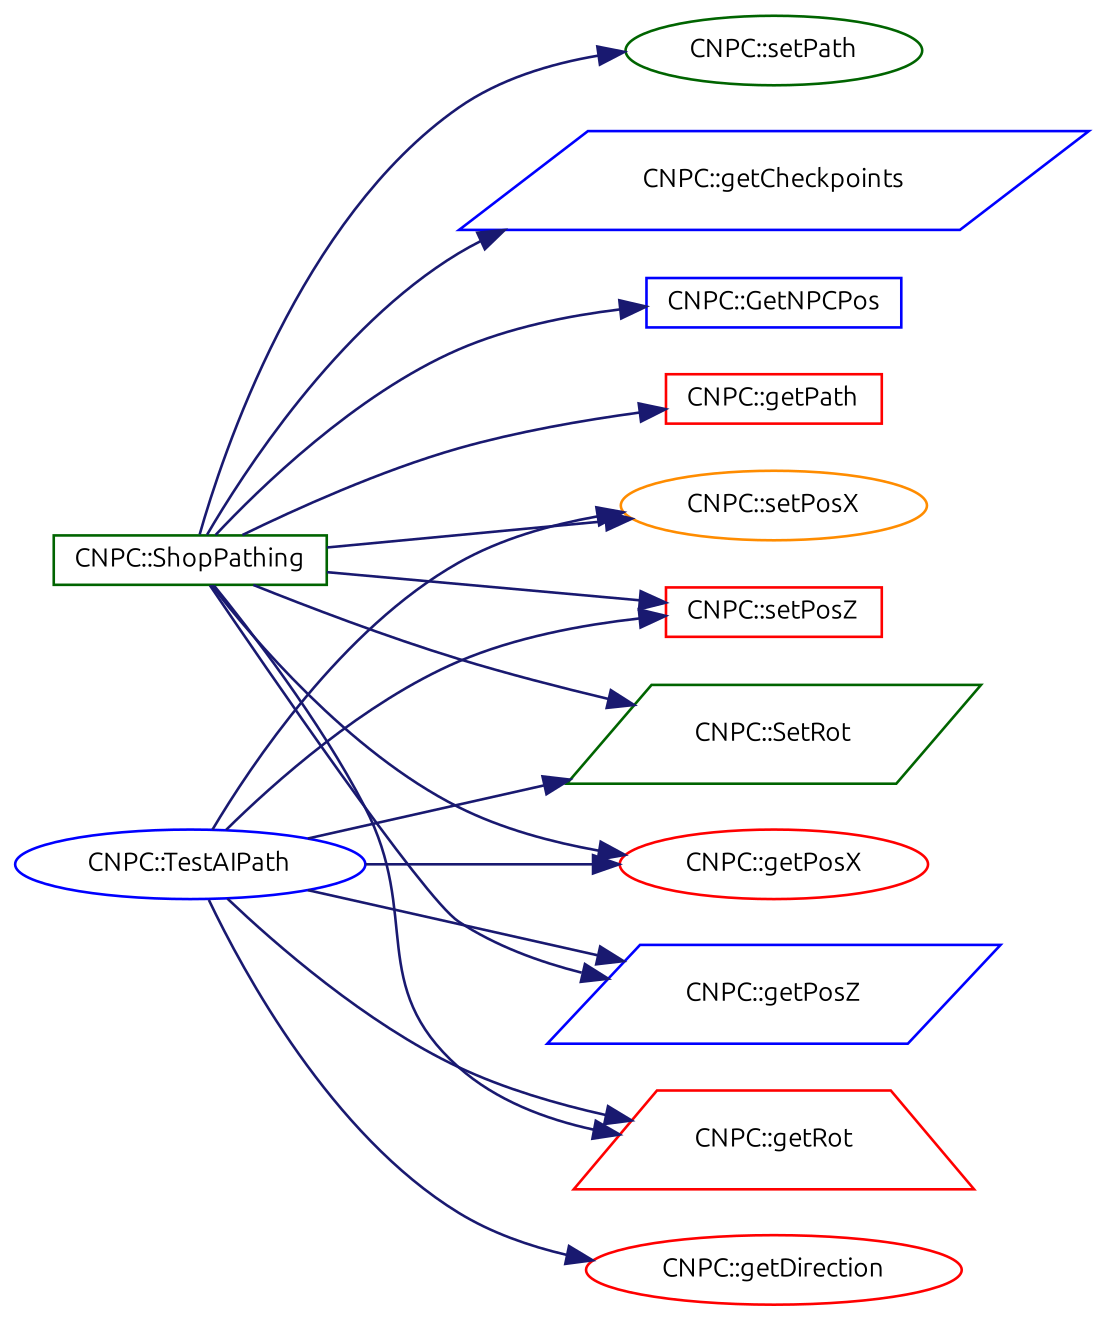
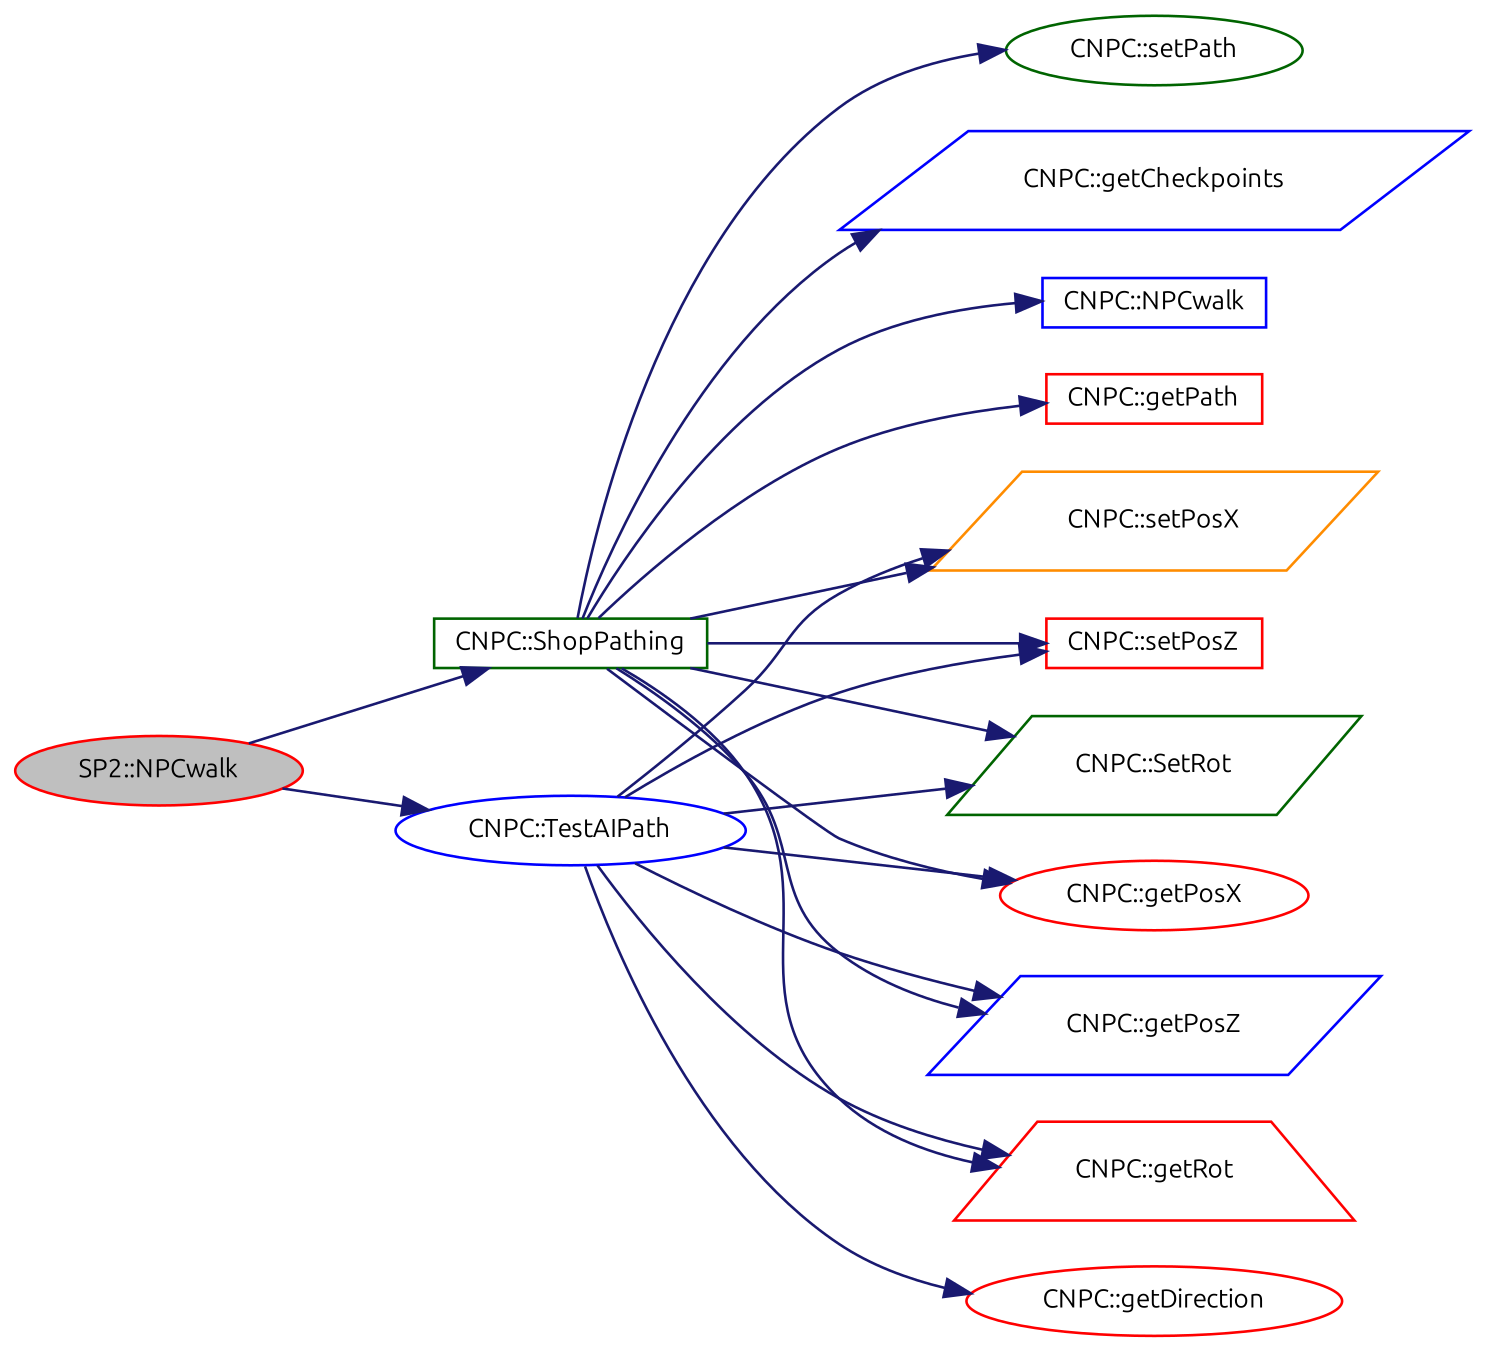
(774, 303) -> (1154, 303)
(774, 506) -> (1154, 521)
none -> (159, 771)
